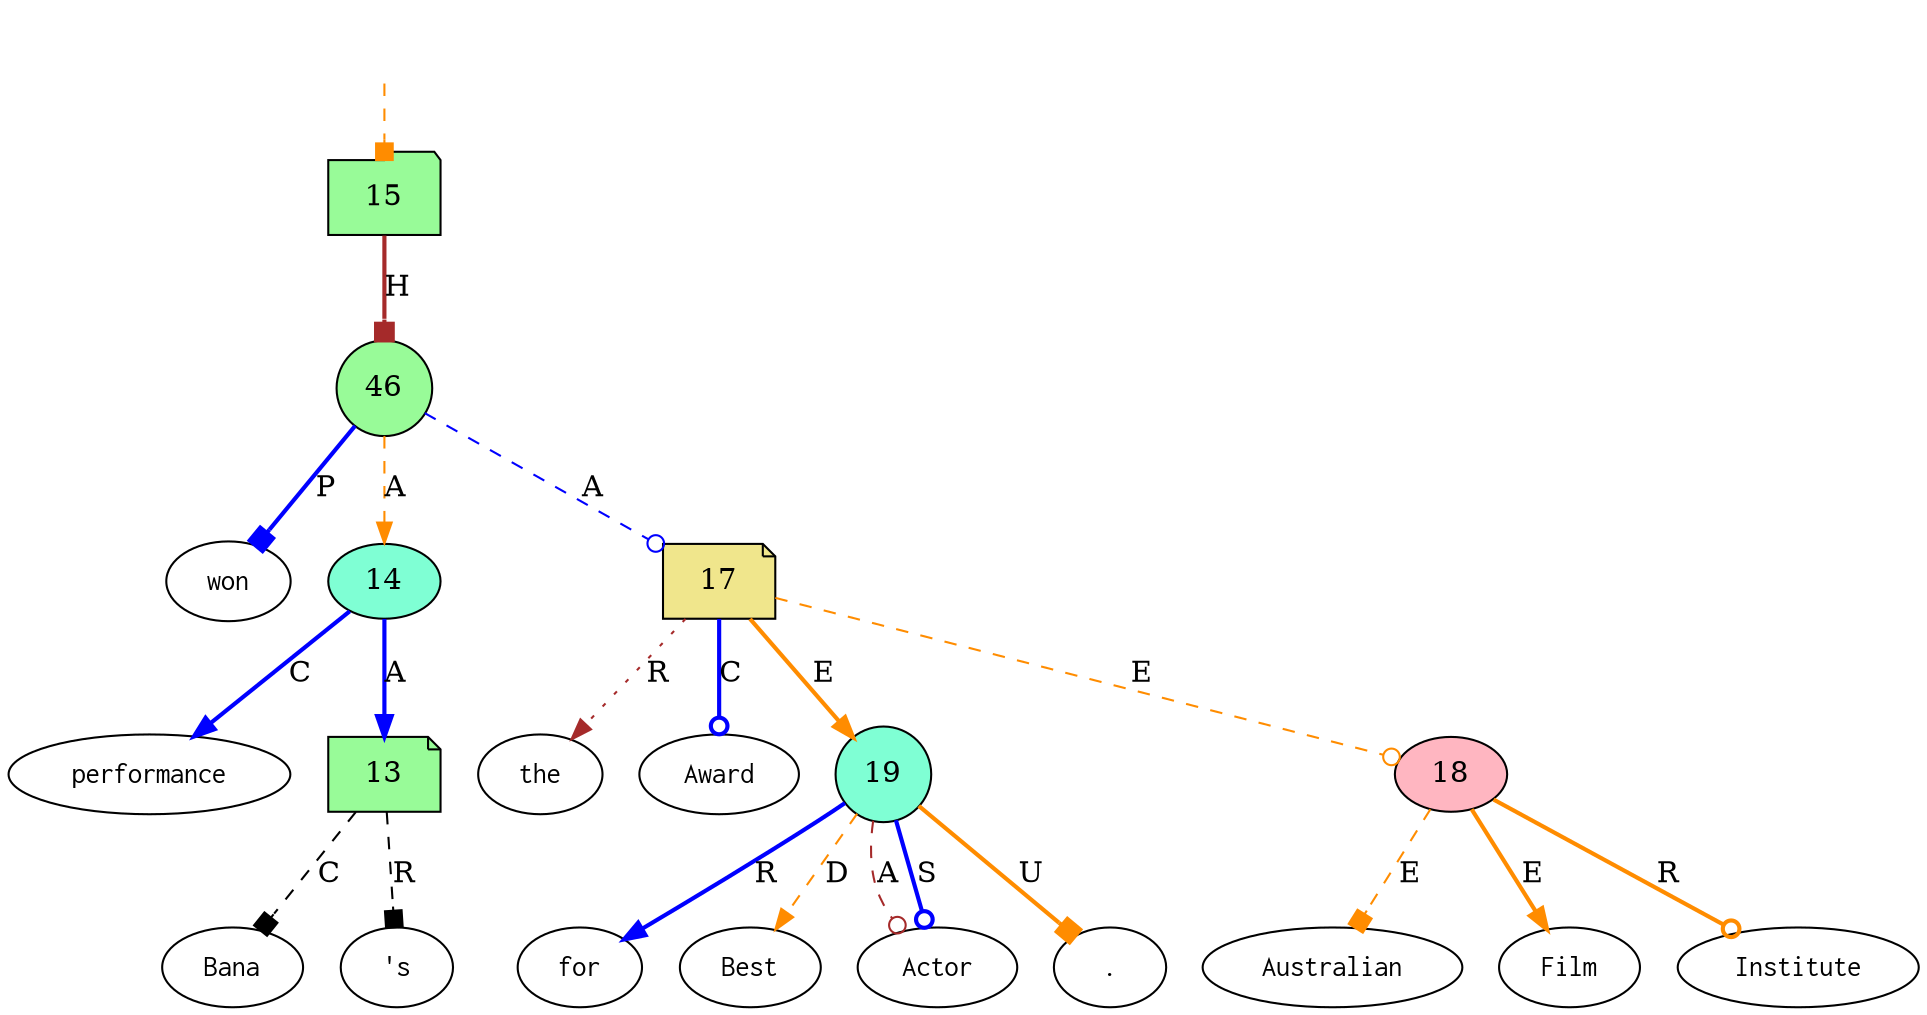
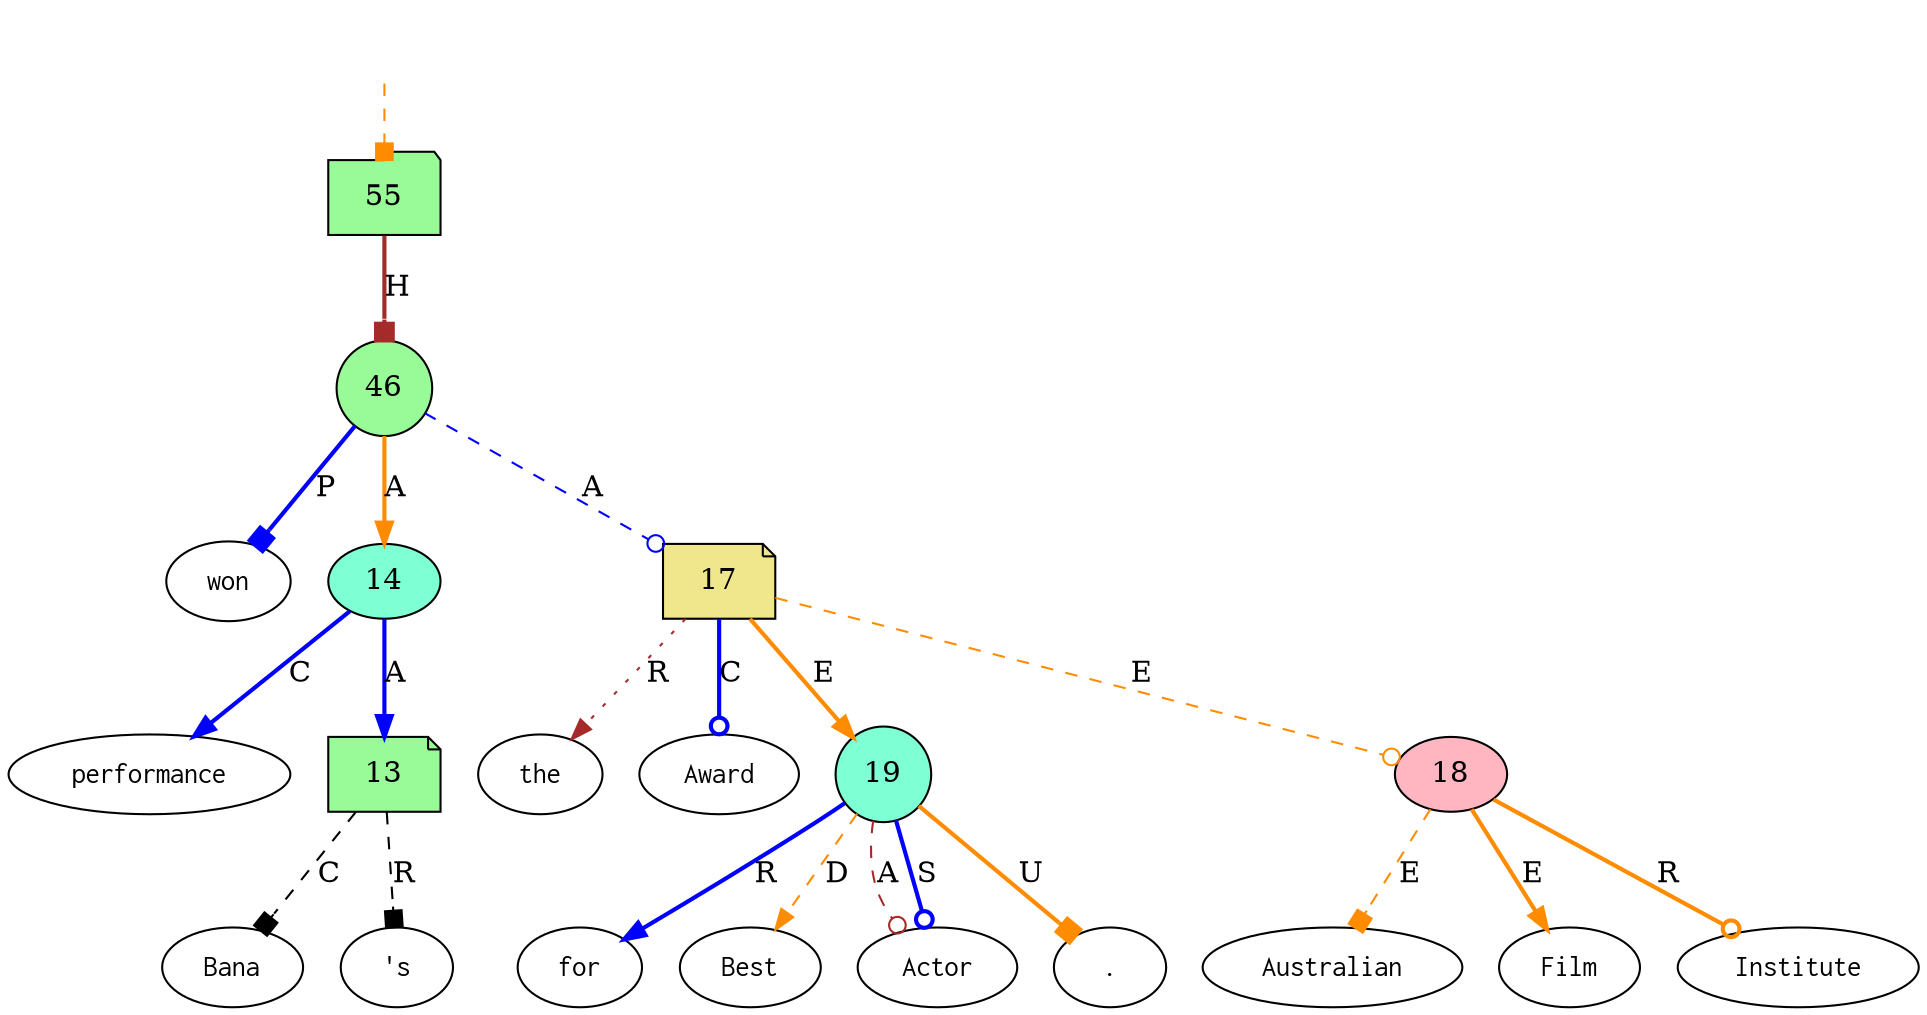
(384, 198) -> (384, 198)
(384, 479) -> (384, 479)
